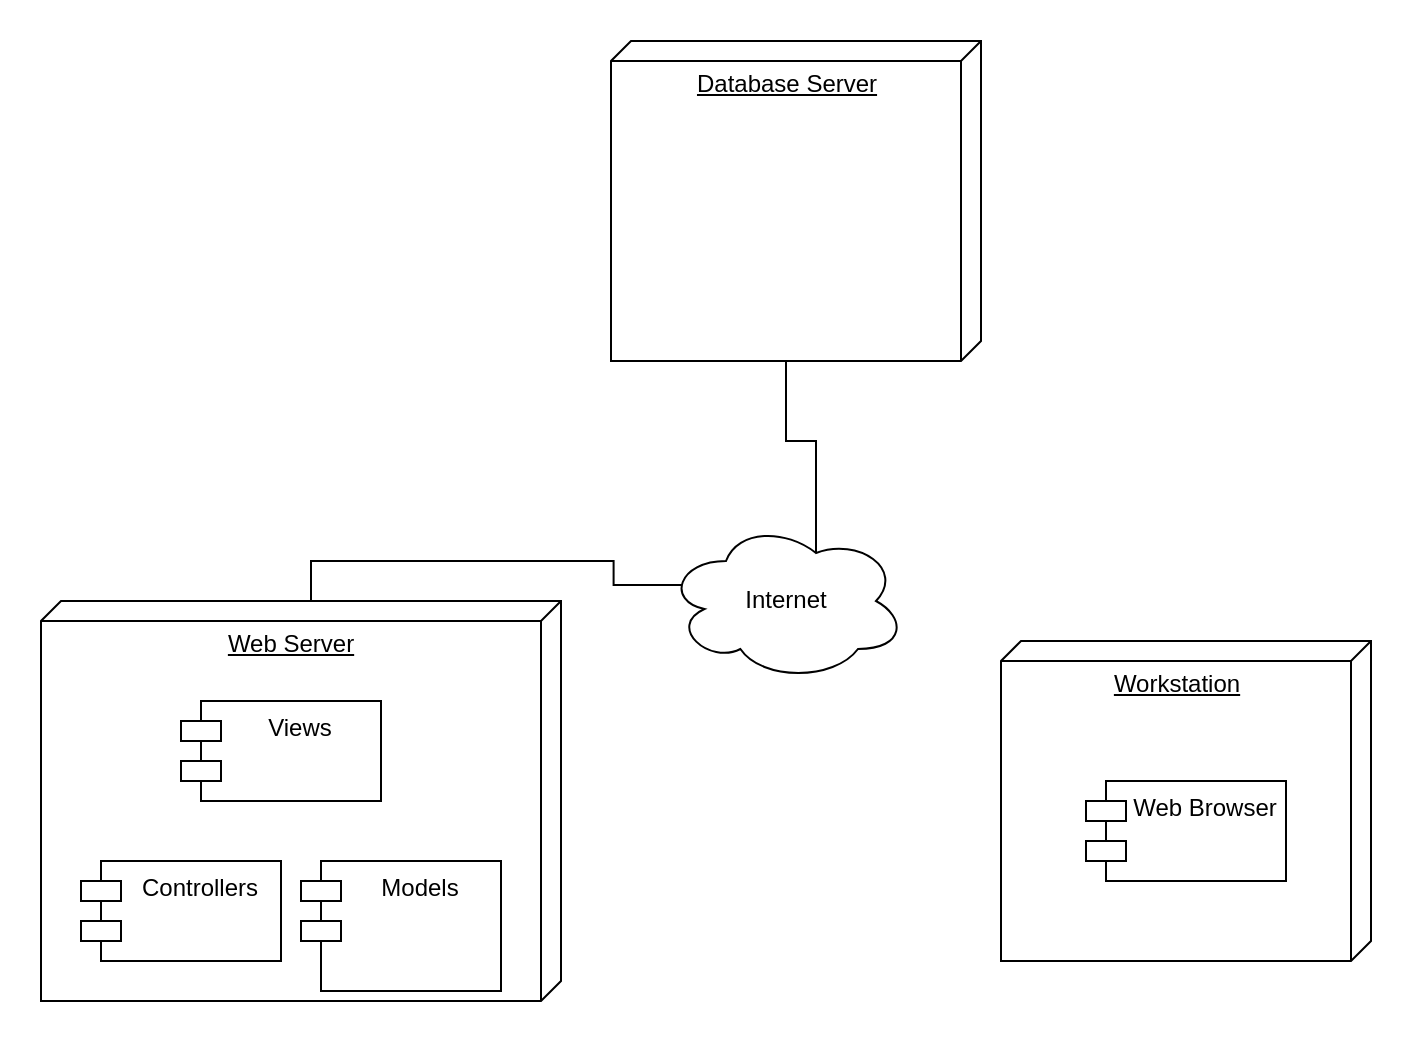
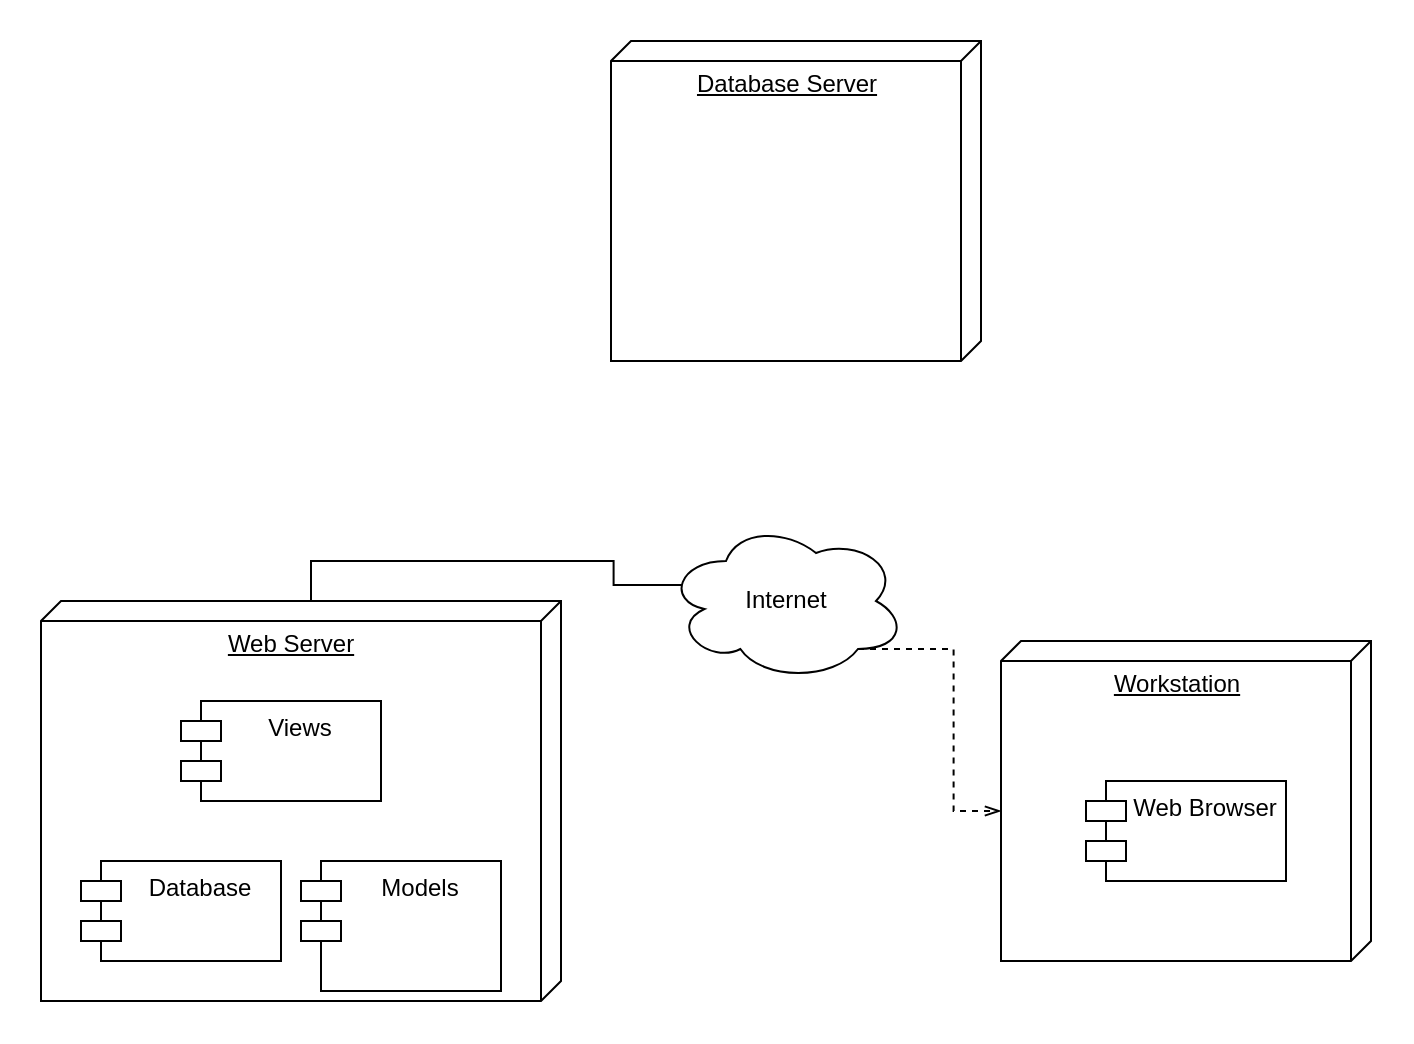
(816, 442) -> none
none -> (954, 708)
(200, 888) -> (200, 888)
